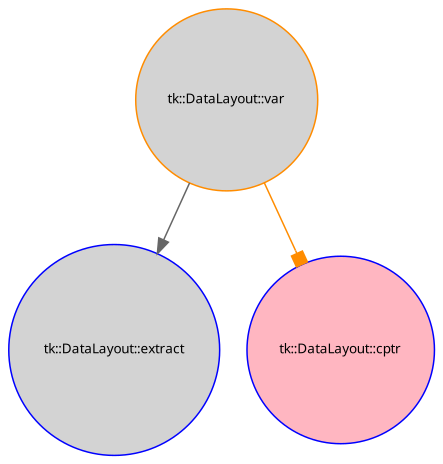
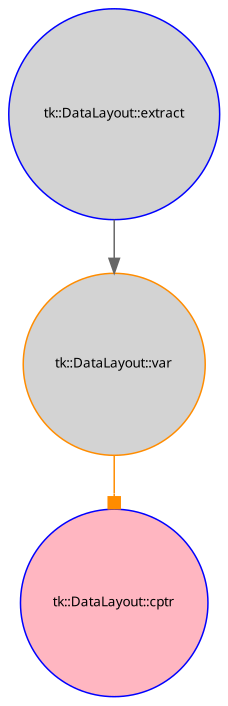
(177, 211) -> (114, 239)
